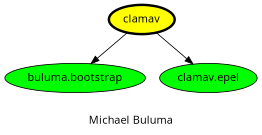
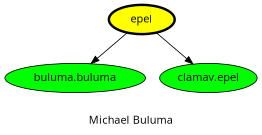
(142, 20) -> (142, 20)
(75, 78) -> (75, 78)
